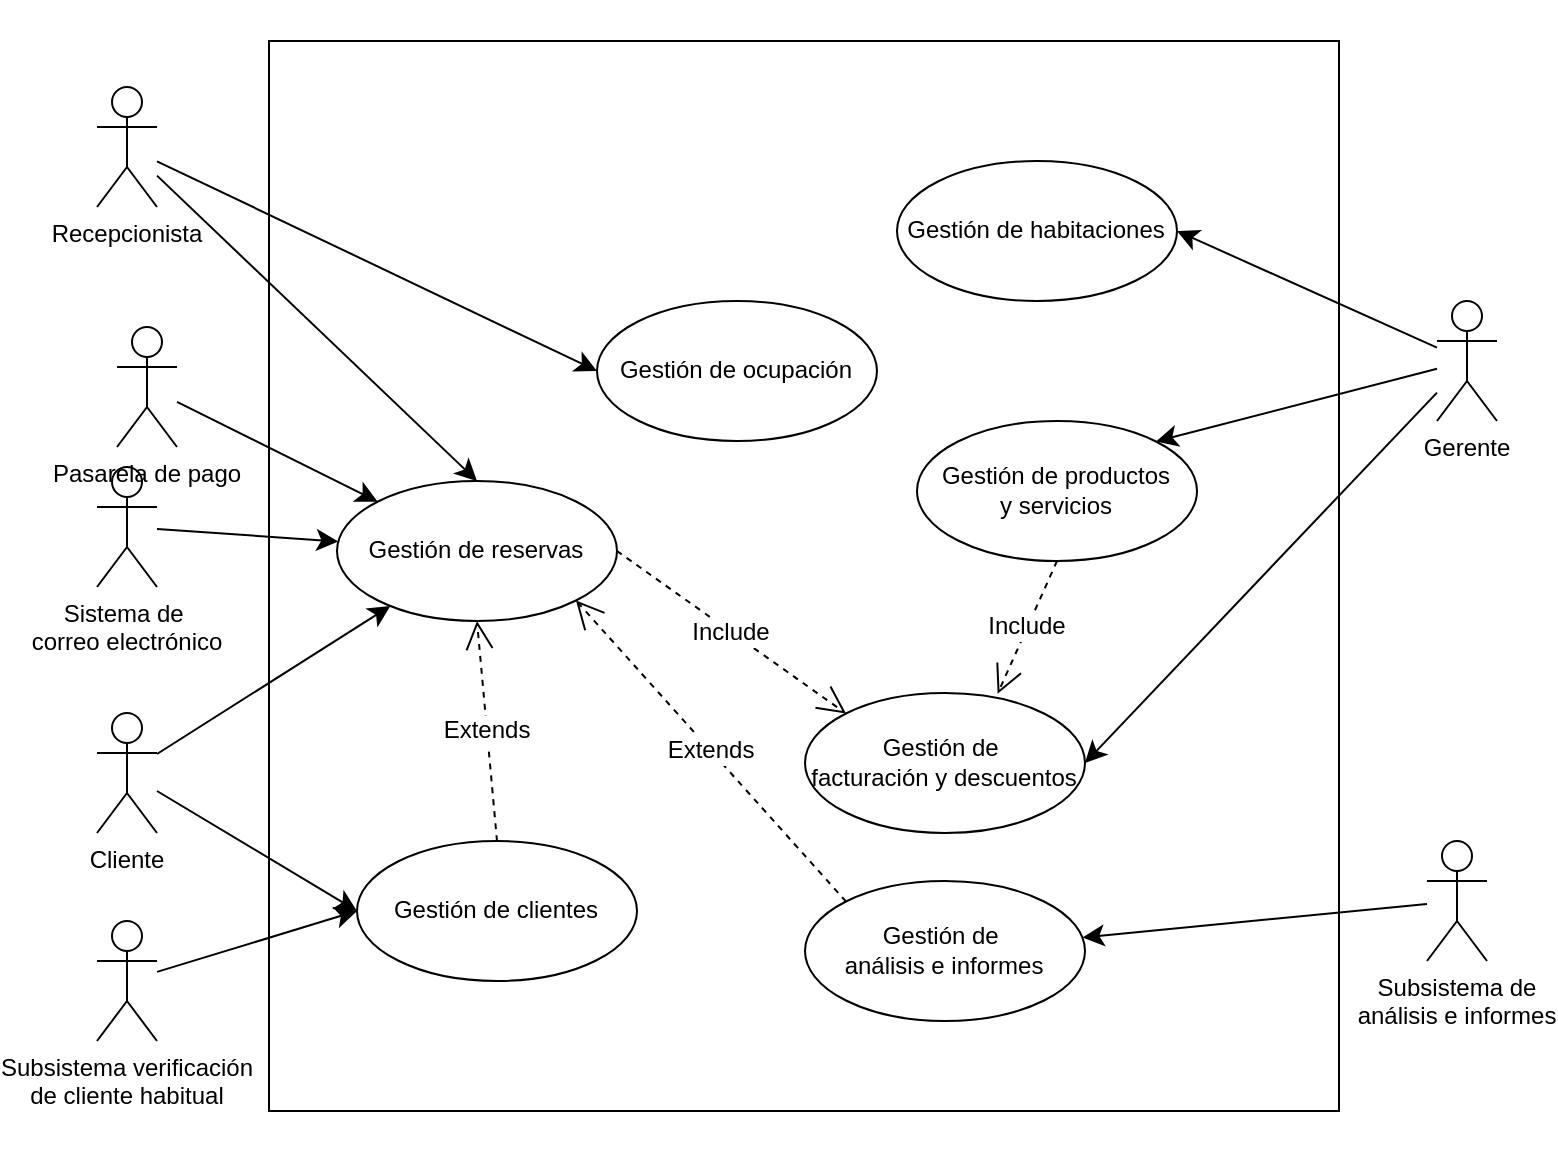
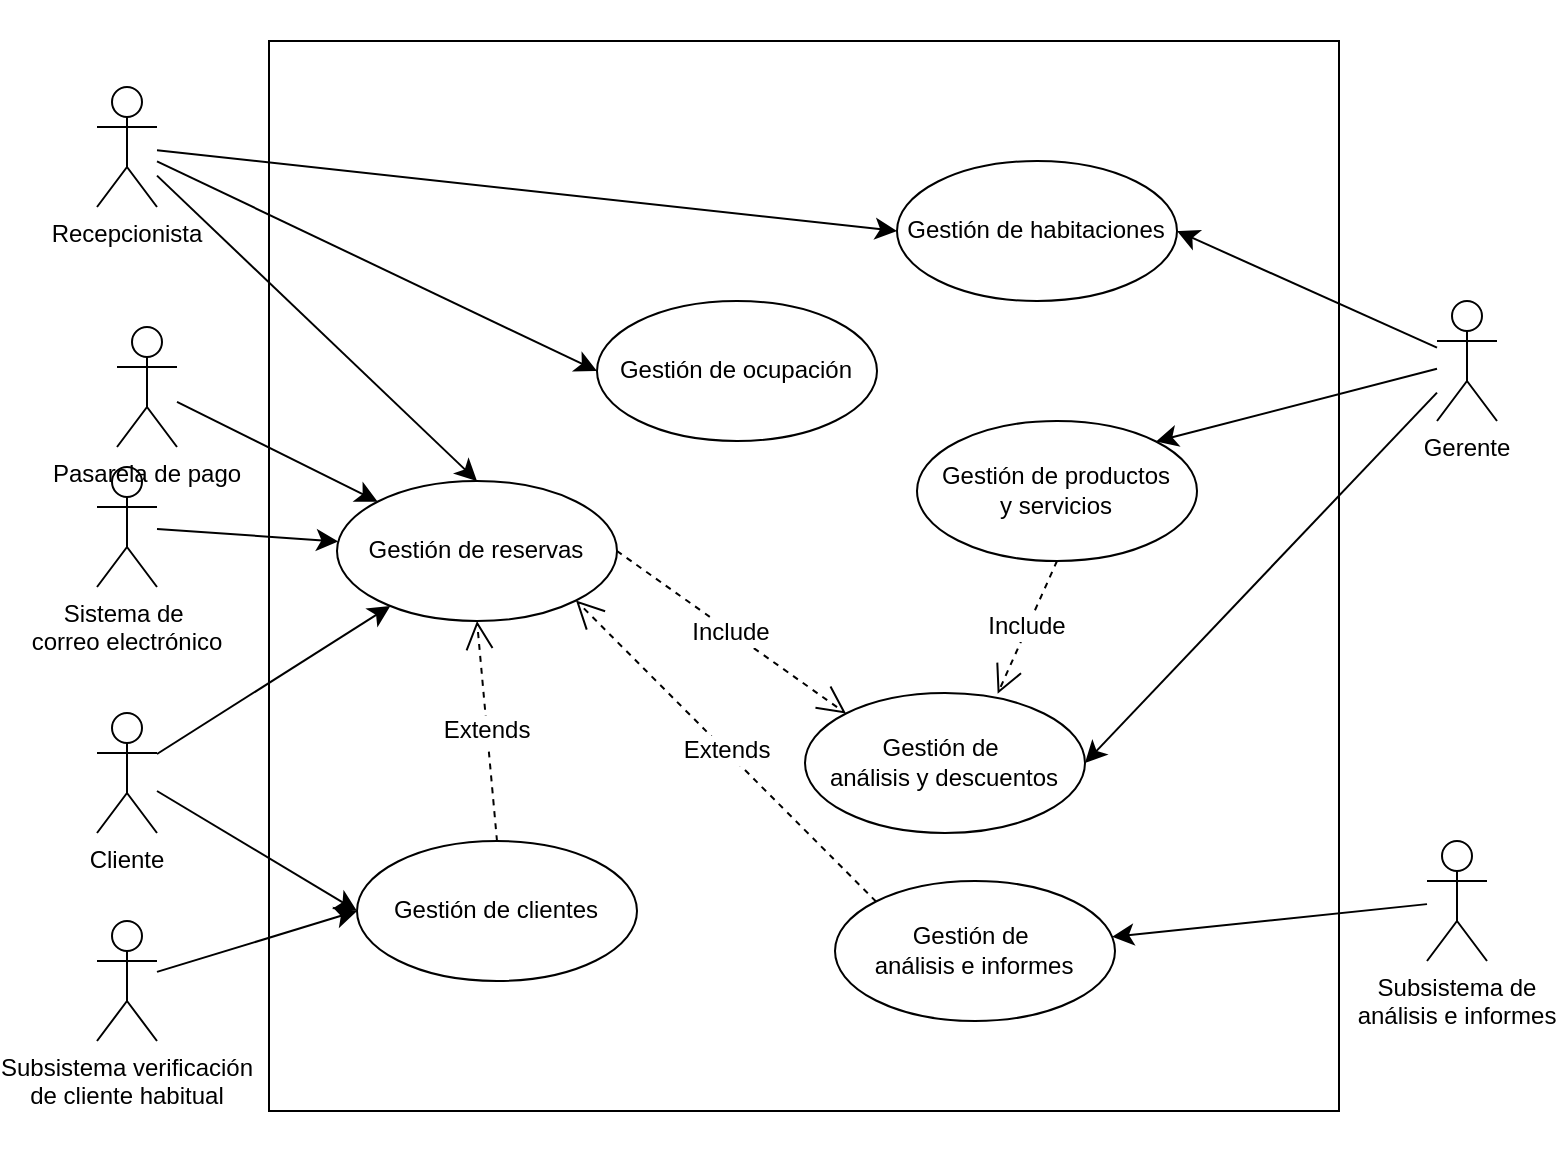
none -> (520, 190)
(945, 763) -> (945, 763)
(945, 951) -> (975, 951)
